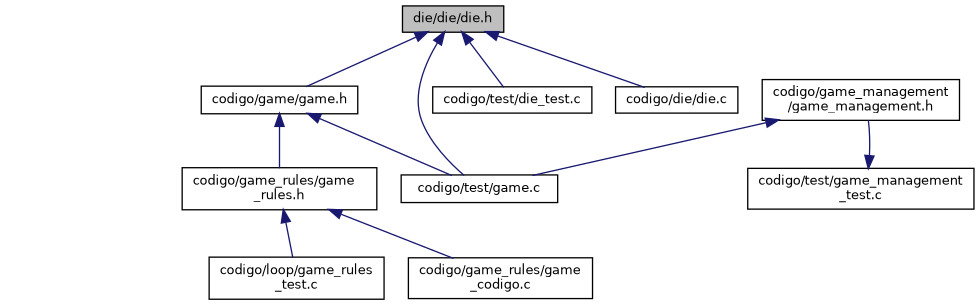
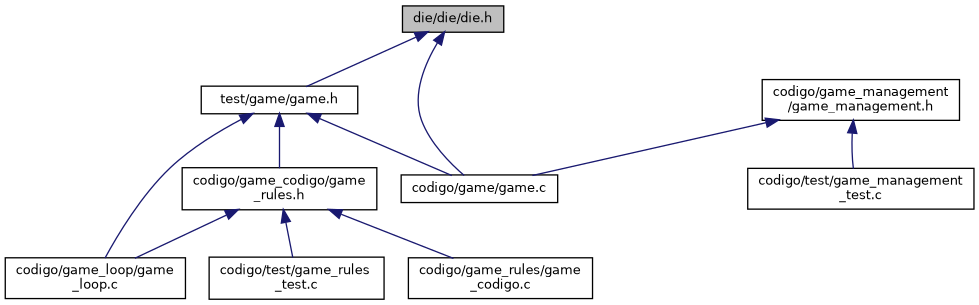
(279, 100) -> (279, 100)
(512, 100) -> none
(677, 100) -> none
(870, 138) -> (852, 151)
(279, 189) -> (279, 189)
(479, 189) -> (479, 189)
none -> (95, 278)
(297, 278) -> (297, 278)
